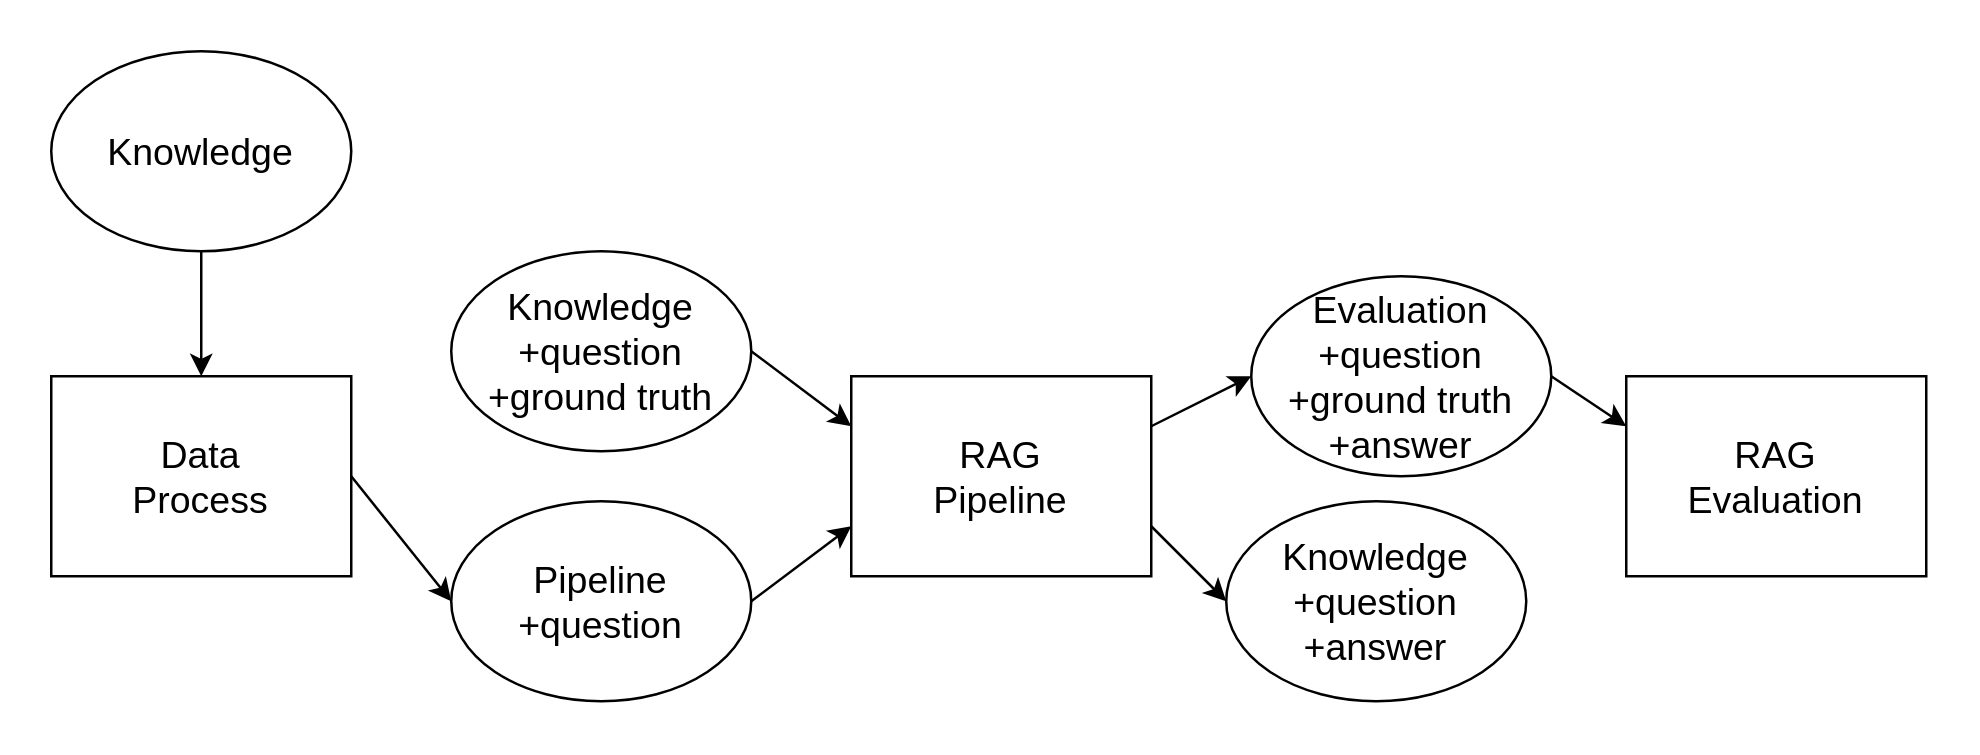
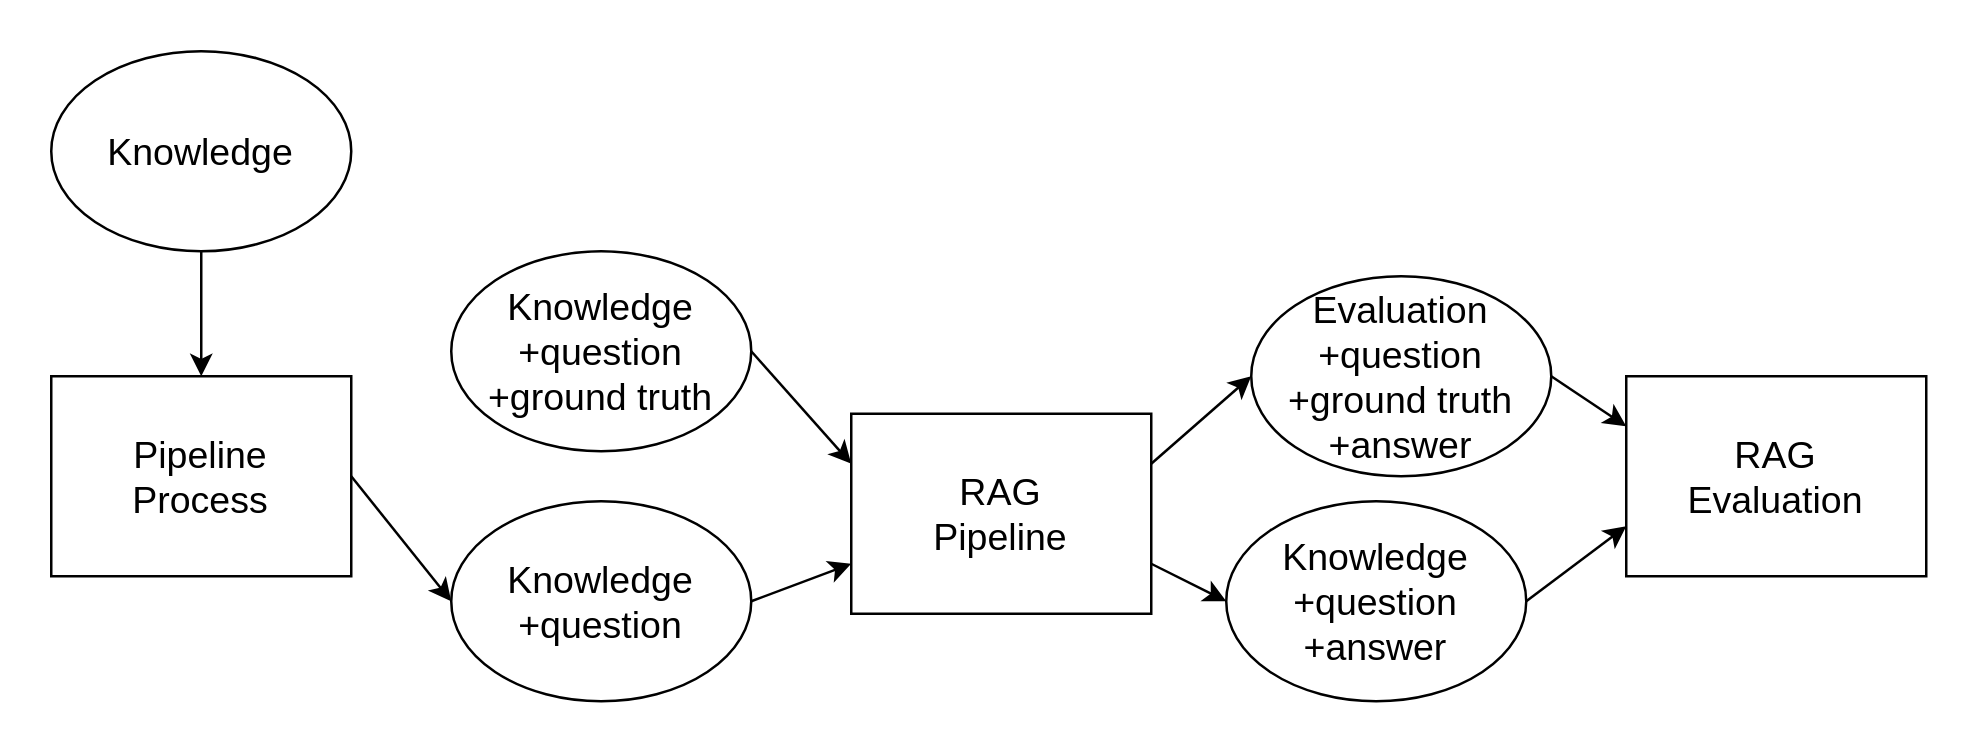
(201, 476) -> (201, 476)
(1001, 476) -> (1001, 514)
none -> (1569, 569)
(601, 601) -> (601, 601)
